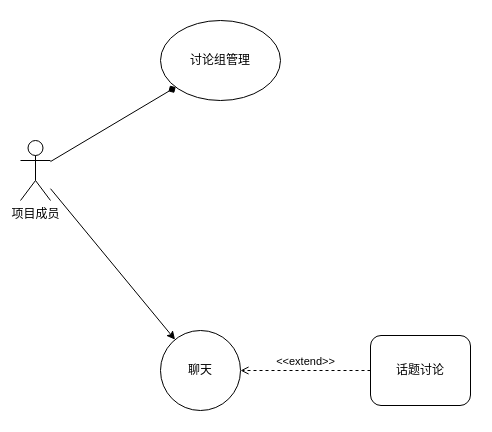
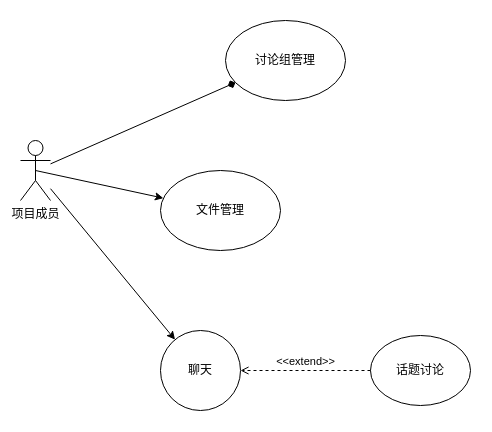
(221, 61) -> (286, 61)
none -> (97, 184)
none -> (221, 211)
(421, 371) -> (421, 371)
